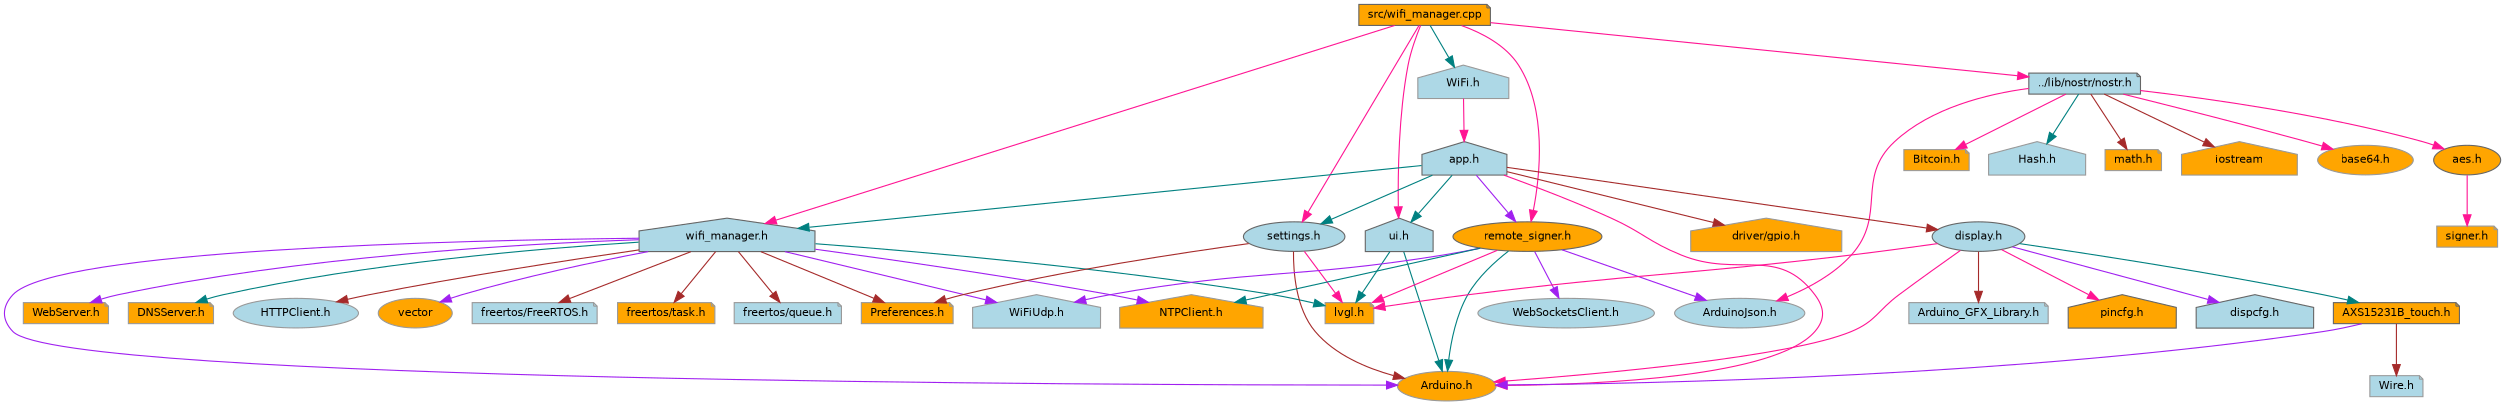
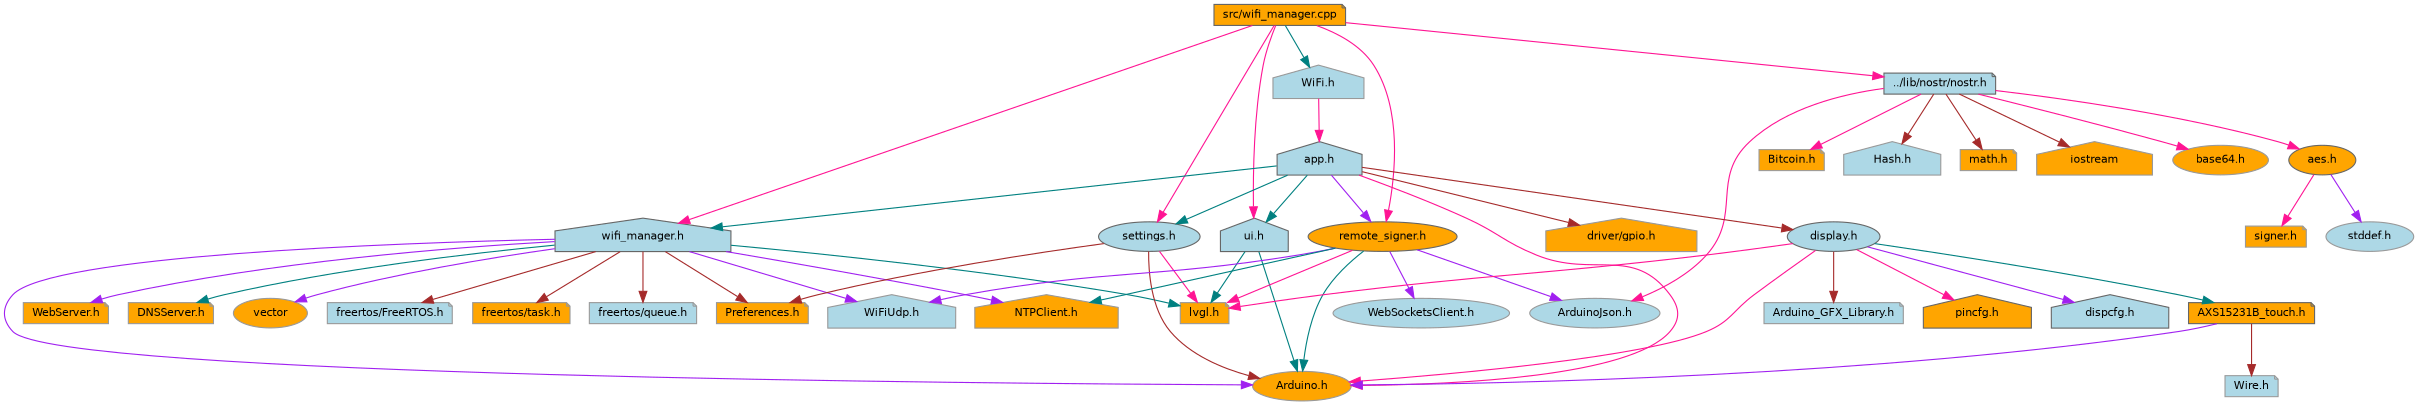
(2066, 114) -> (1921, 114)
none -> (2370, 237)
(296, 313) -> none
